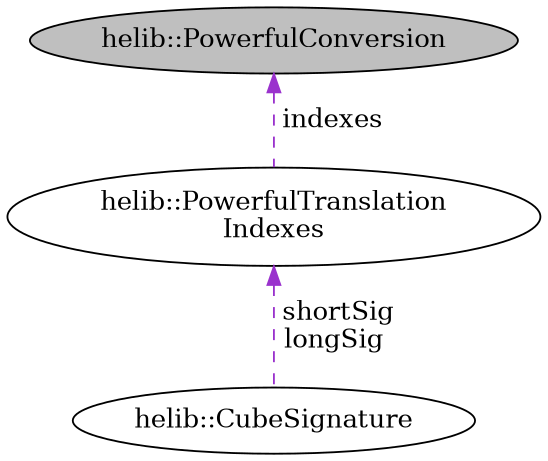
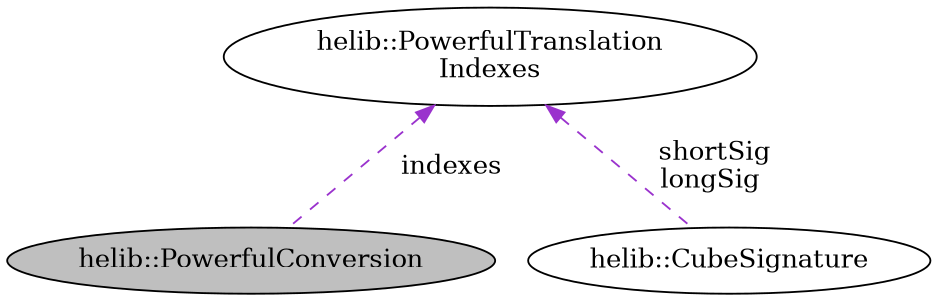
(274, 130) -> (354, 173)
